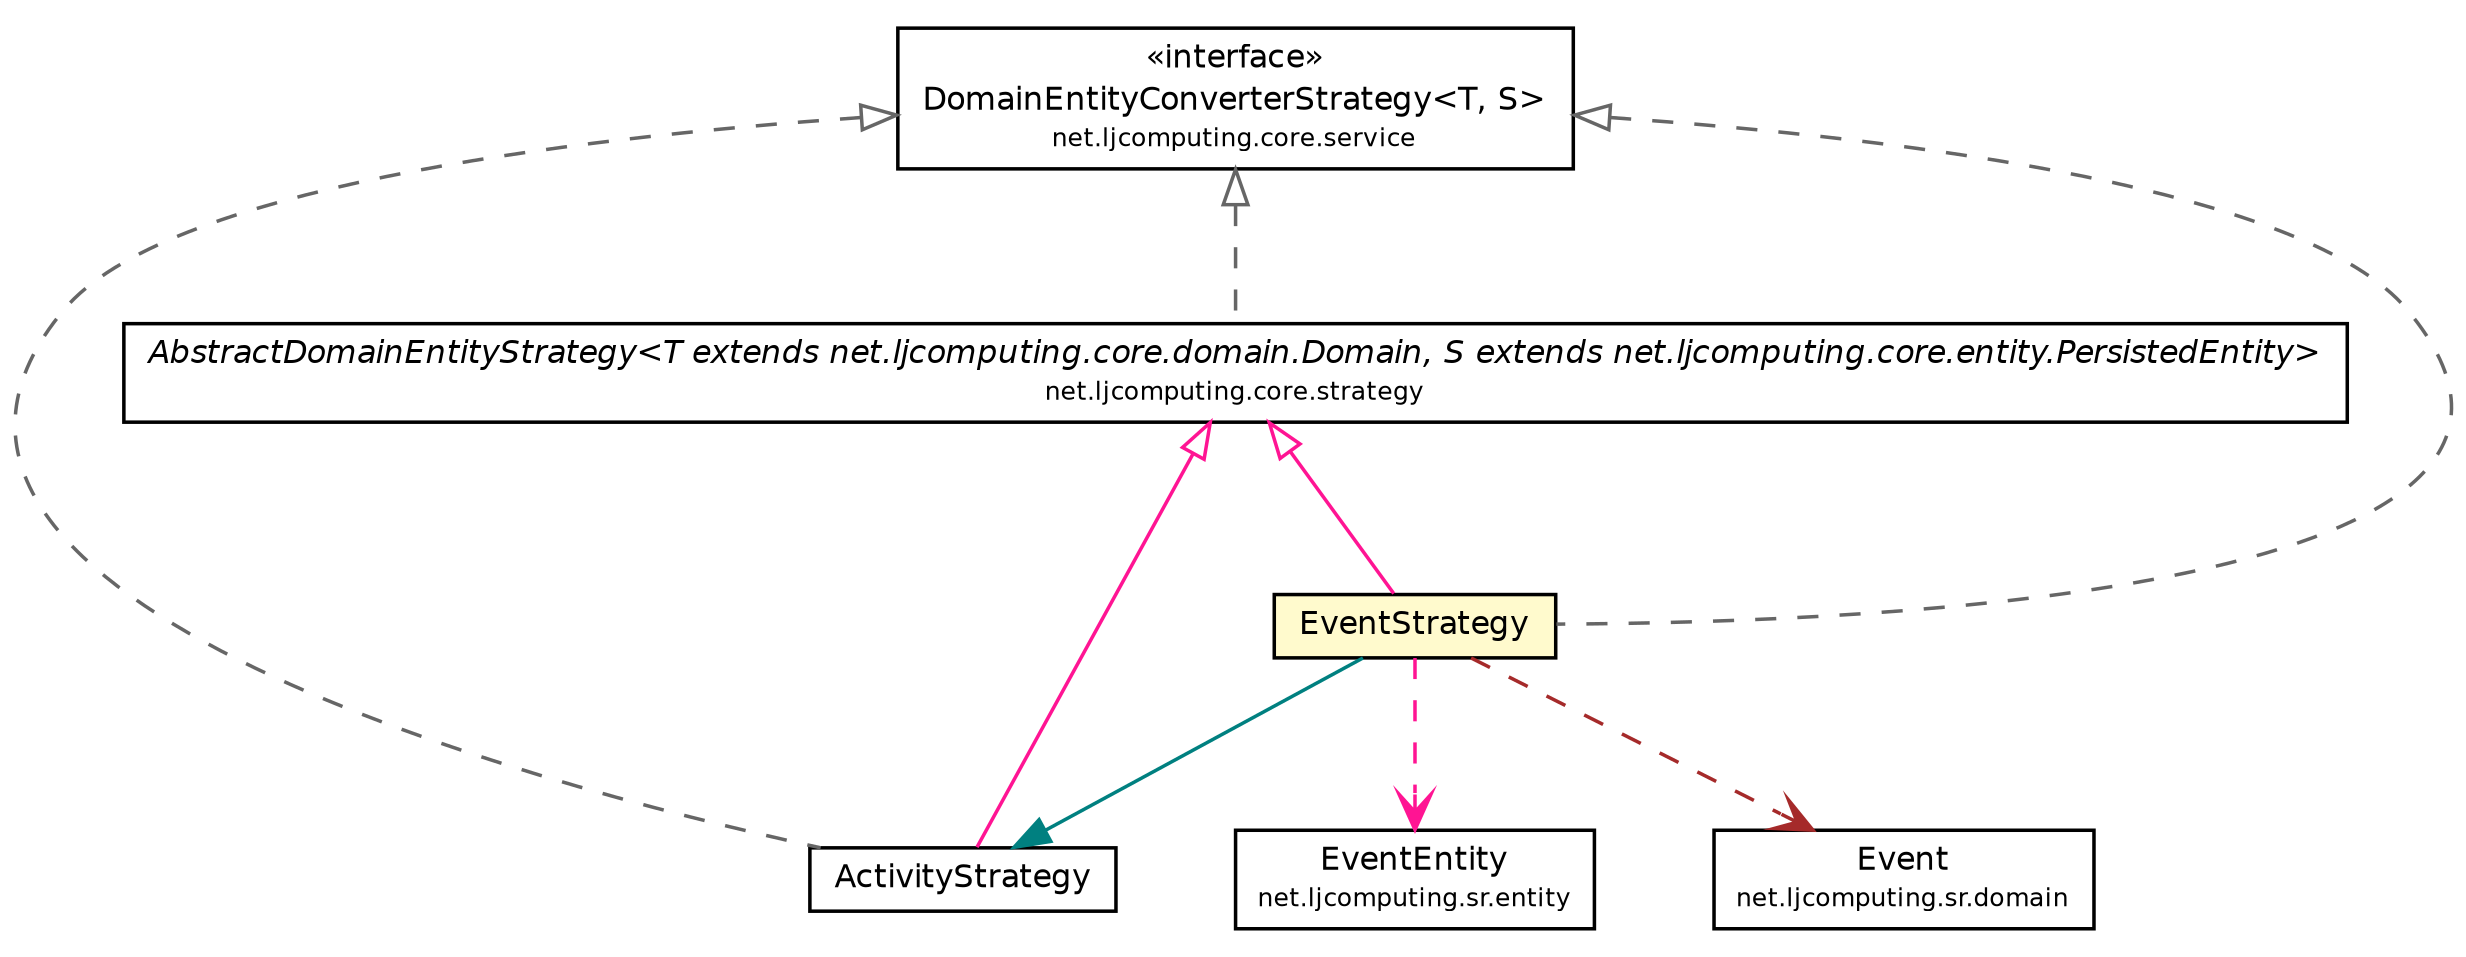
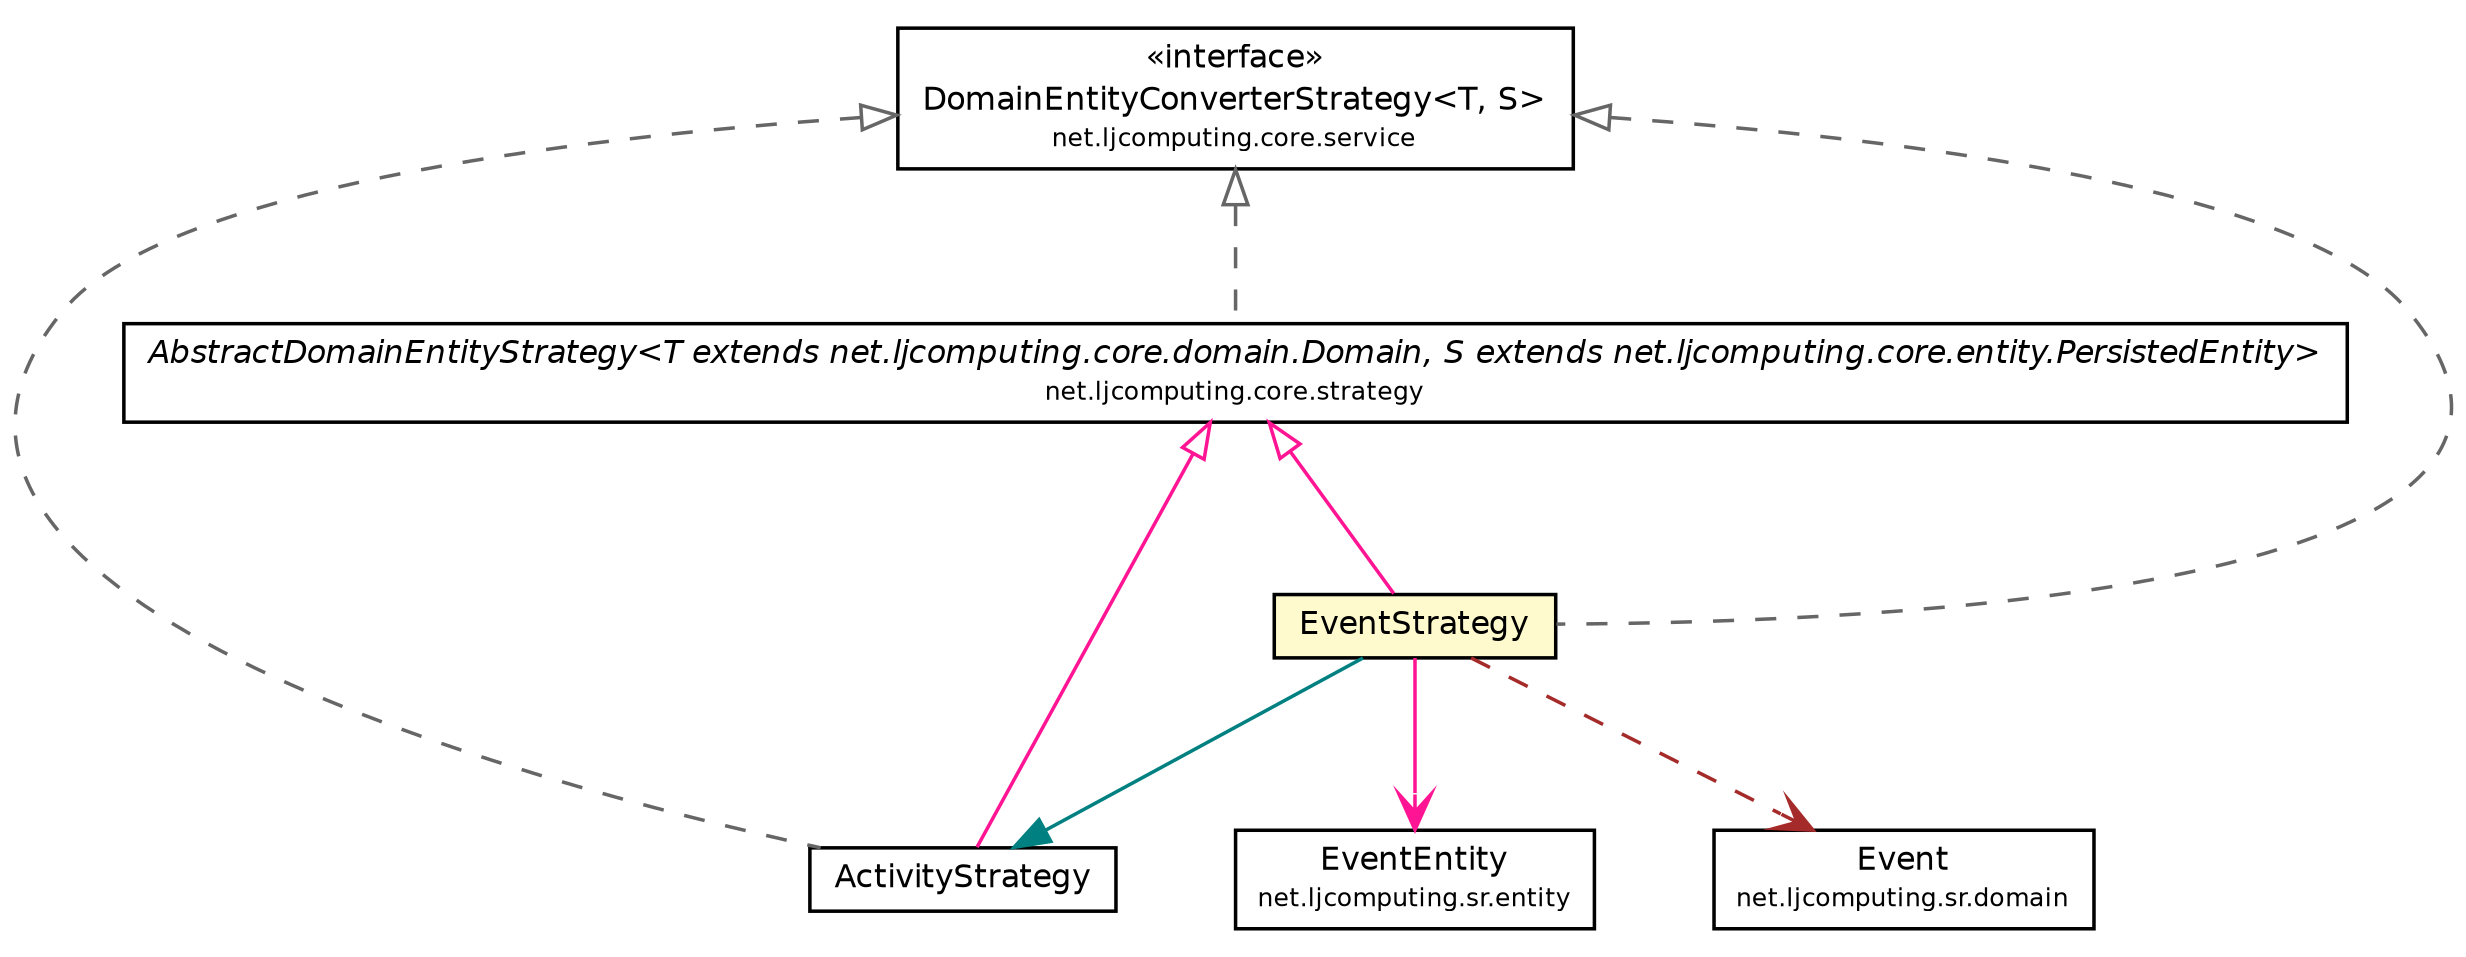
(1415, 726) -> (1415, 726)
